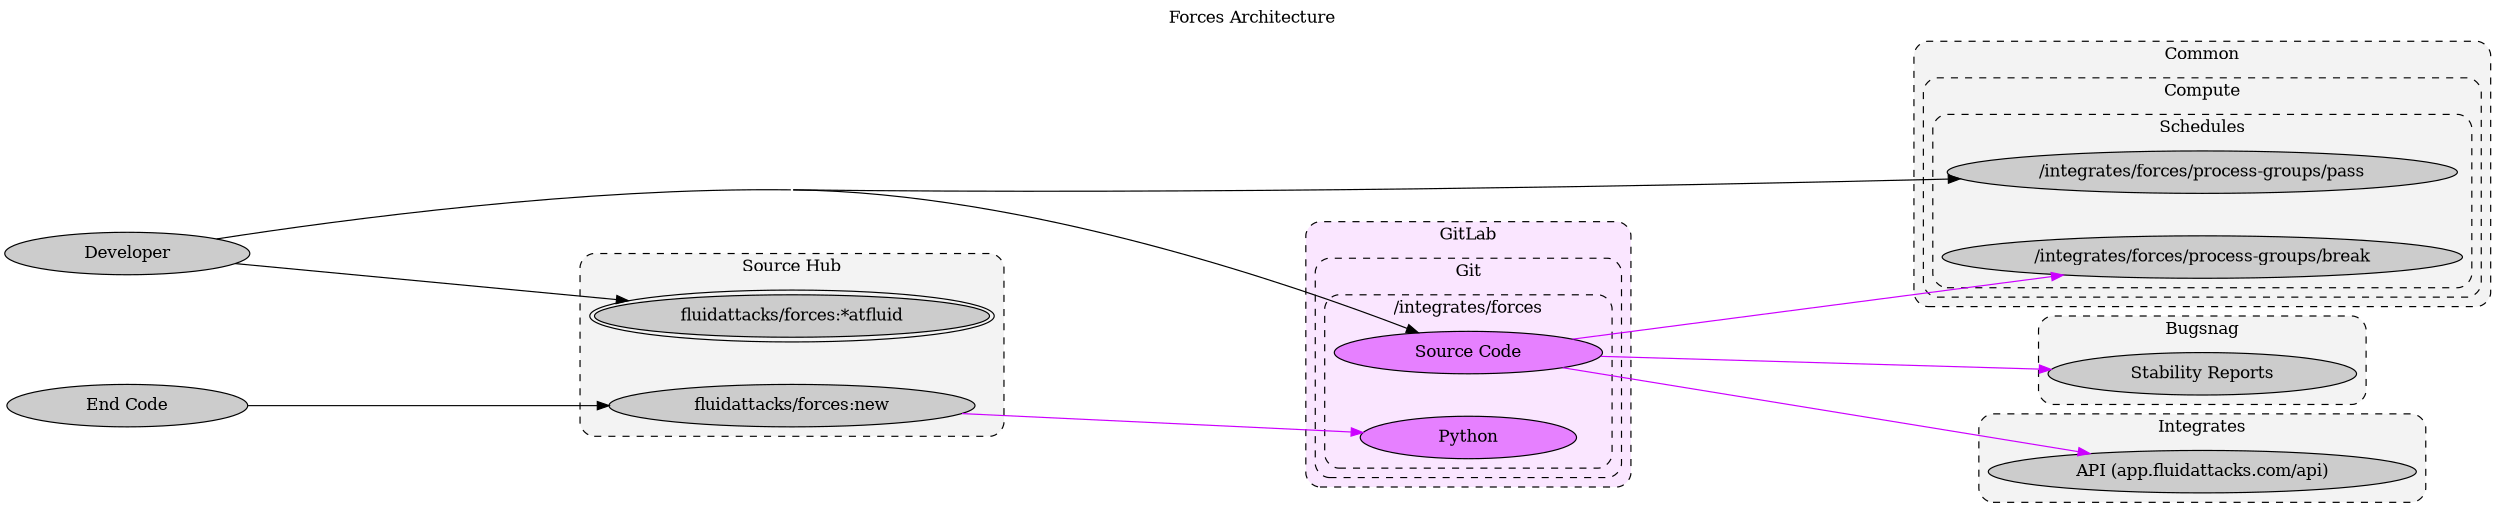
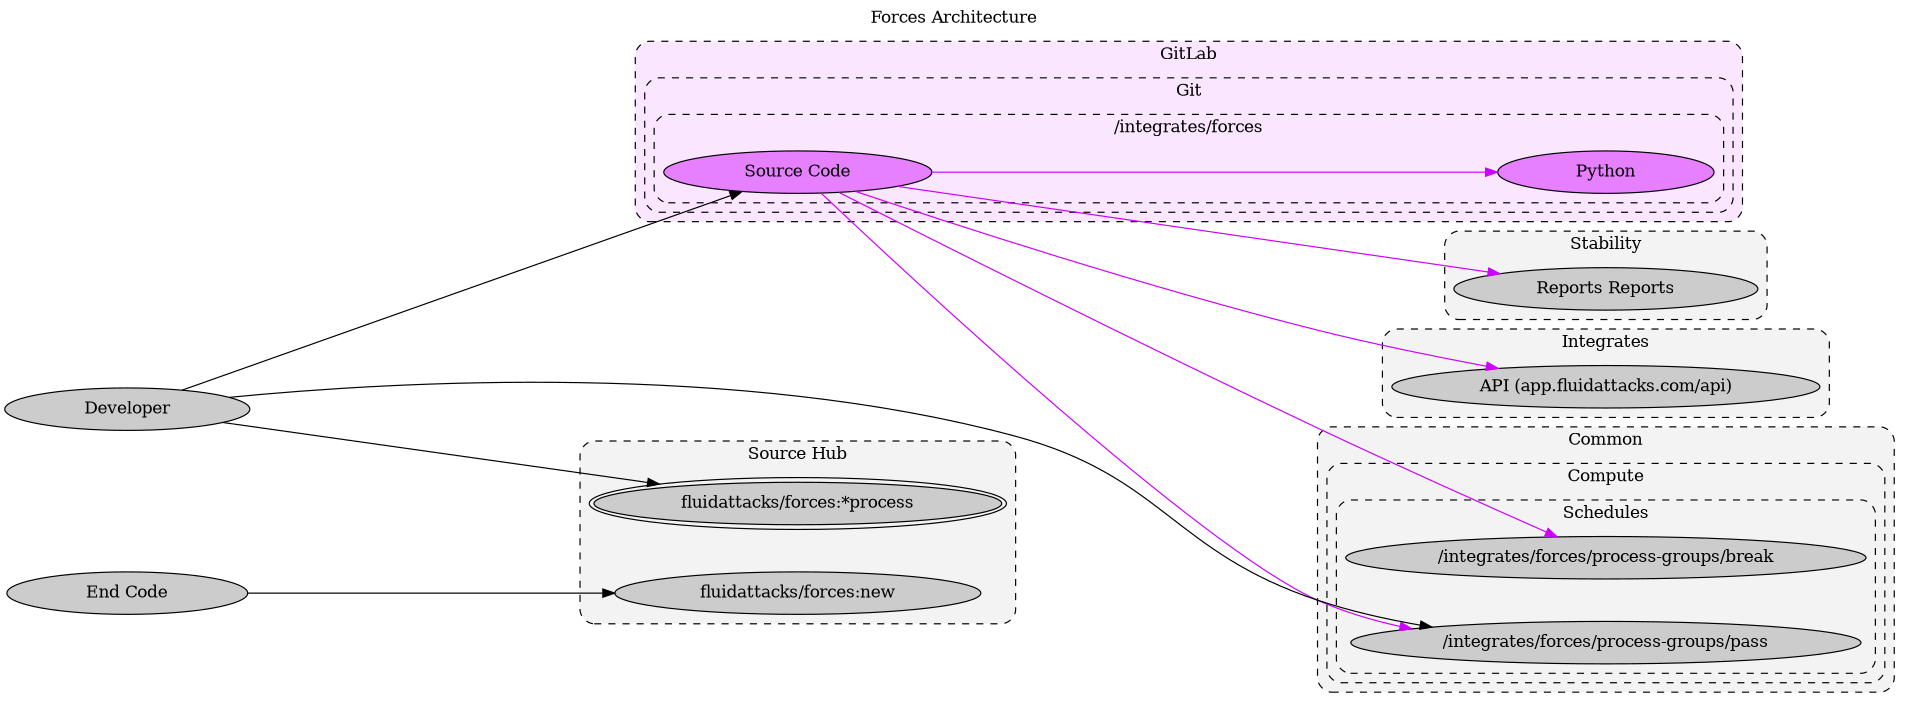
(792, 316) -> (798, 504)
(2202, 330) -> (1606, 245)
(2202, 374) -> (1606, 289)
(1157, 423) -> (1209, 172)
none -> (1093, 437)
